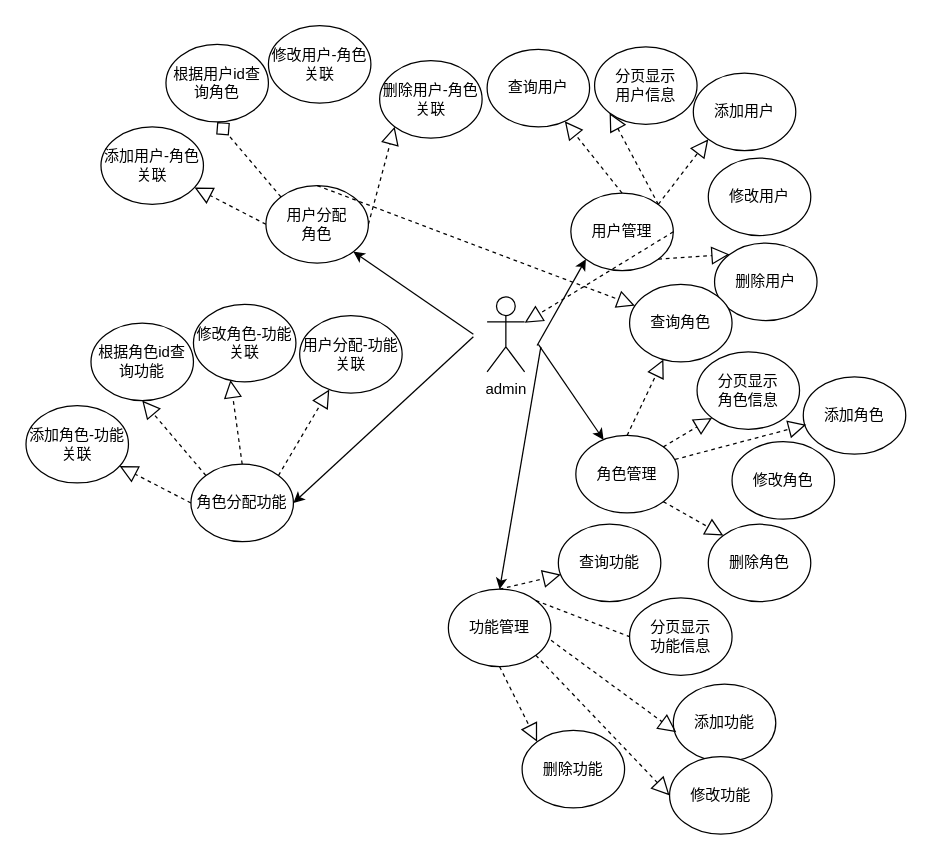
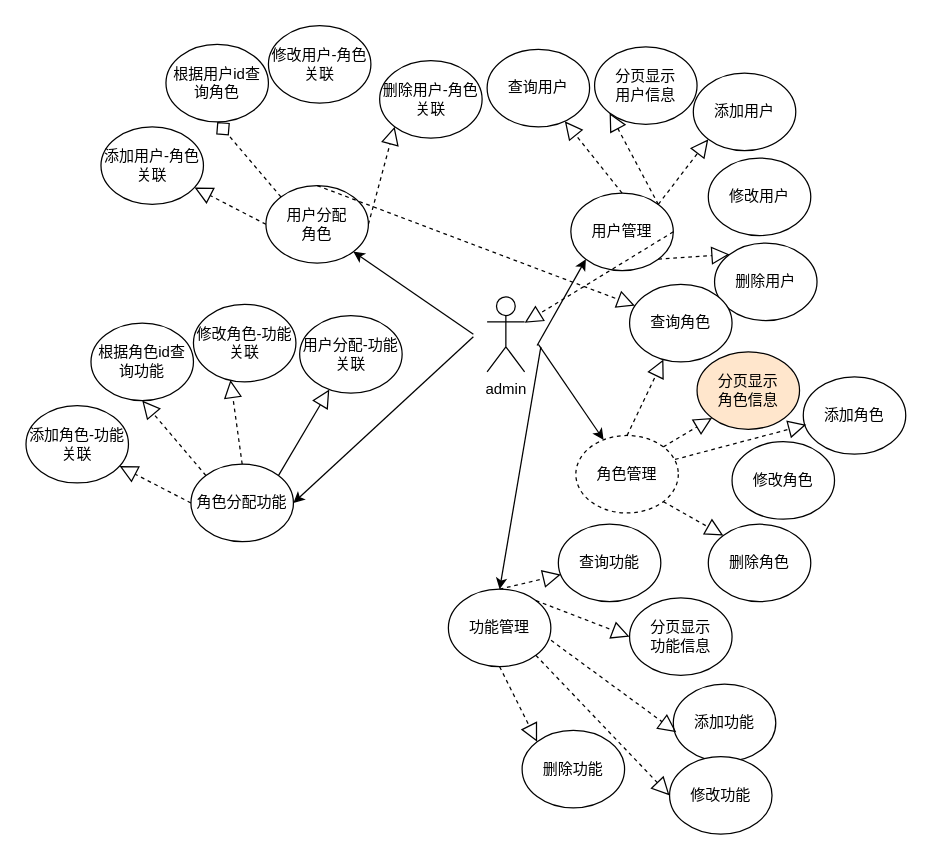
(748, 391) -> (748, 391)
(300, 439) -> (300, 439)
(627, 474) -> (627, 474)
(619, 633) -> (611, 630)
